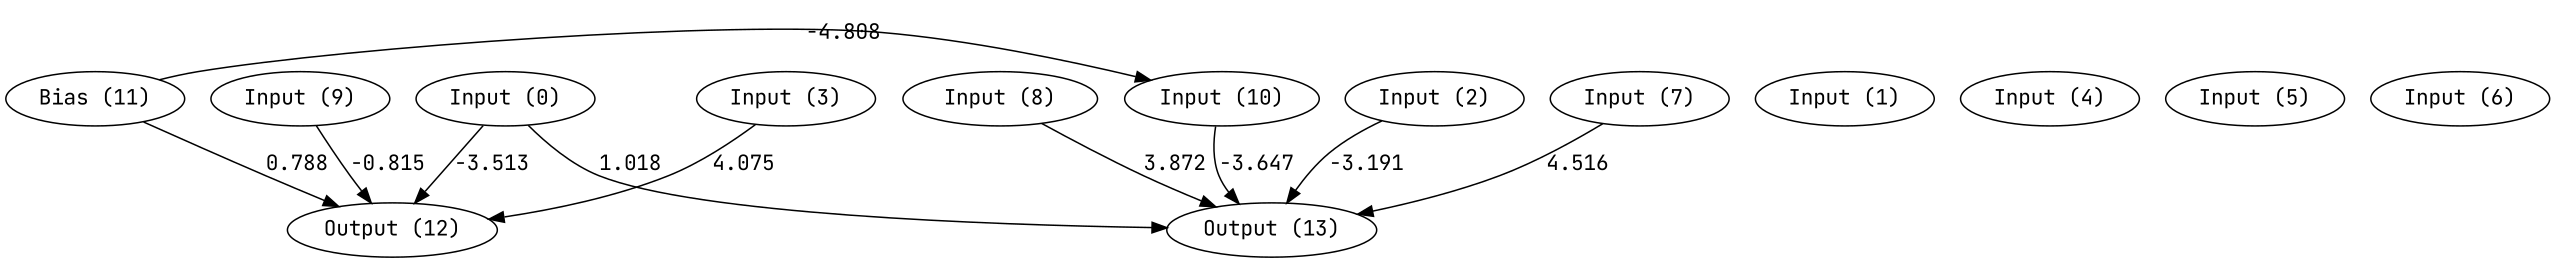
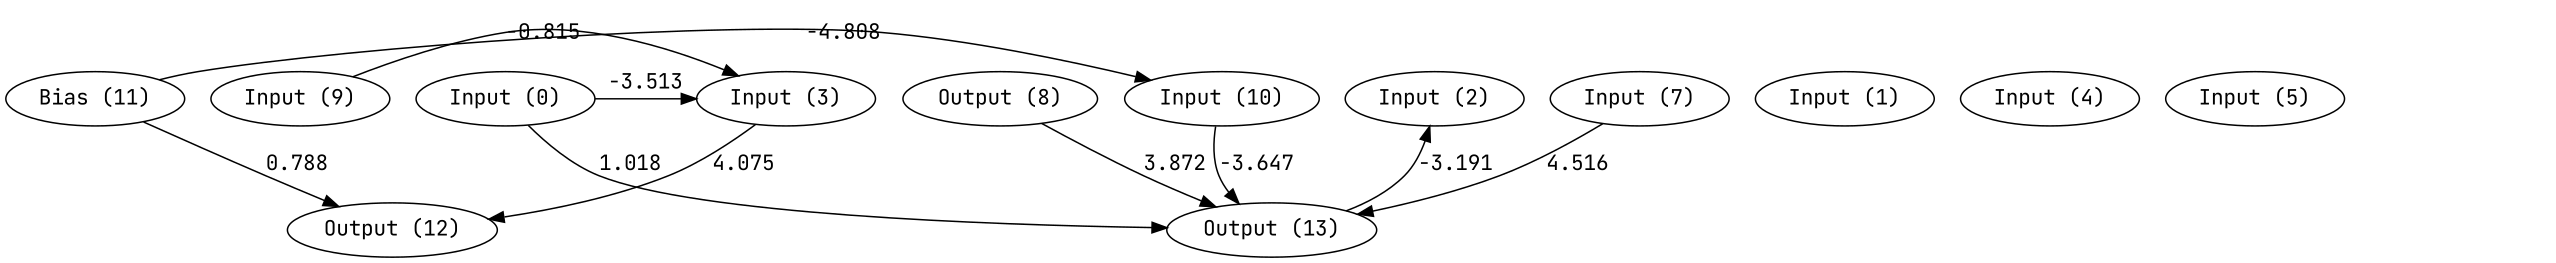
(1000, 99) -> (1000, 99)
(2460, 99) -> none
(1334, 150) -> (1394, 185)
(338, 159) -> (538, 30)
(454, 159) -> (638, 99)
